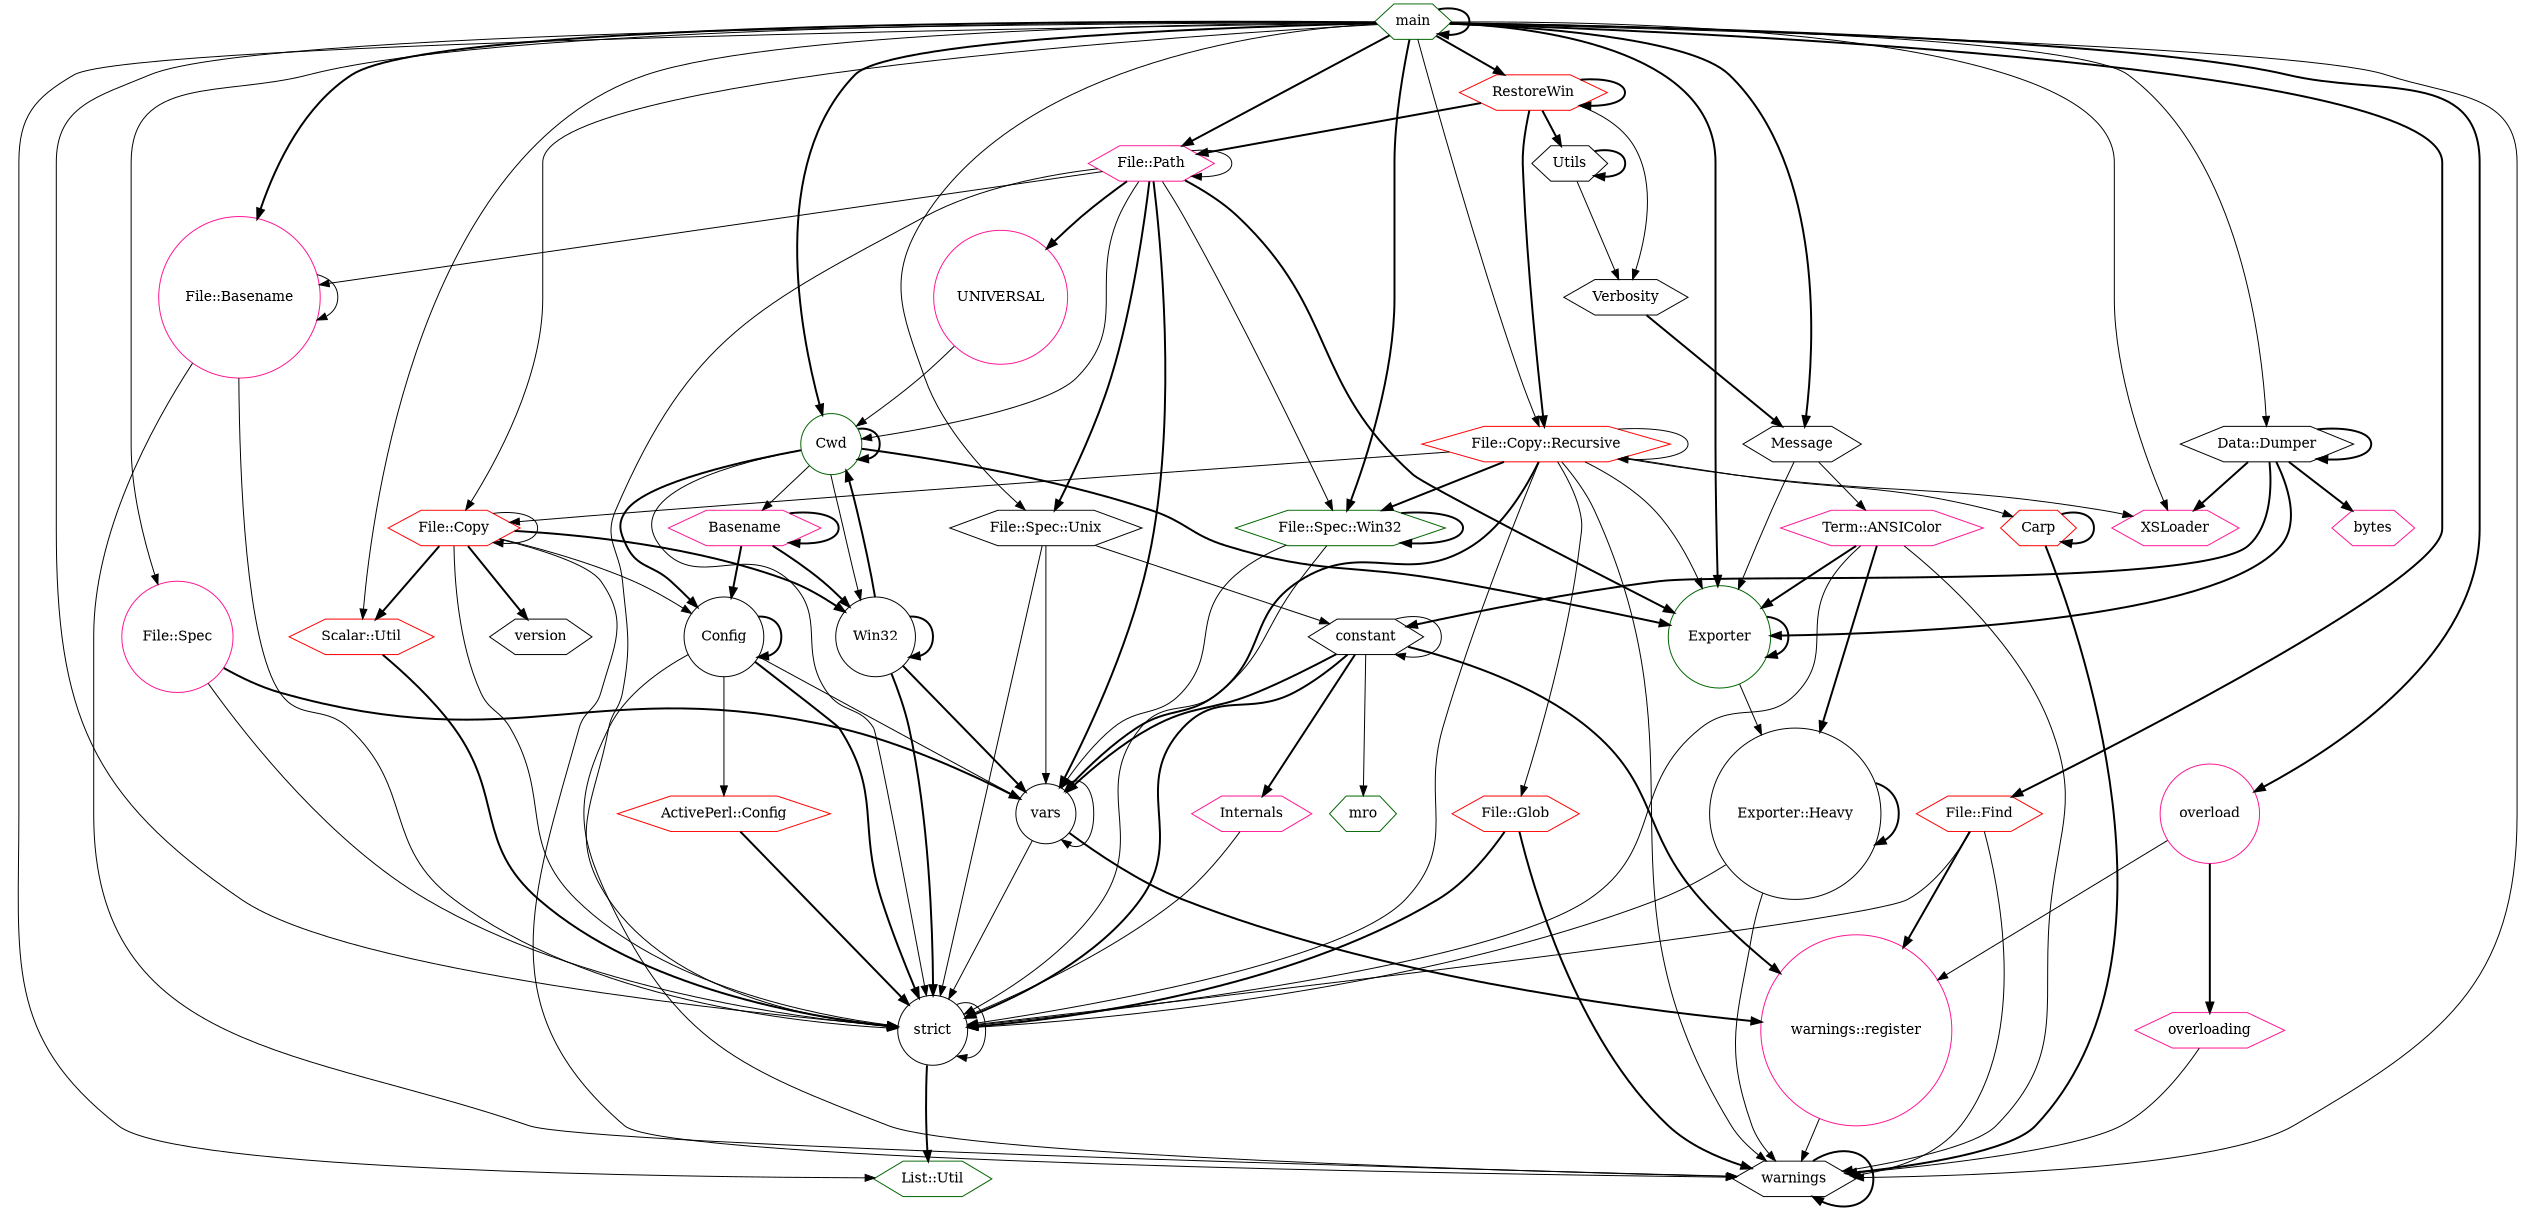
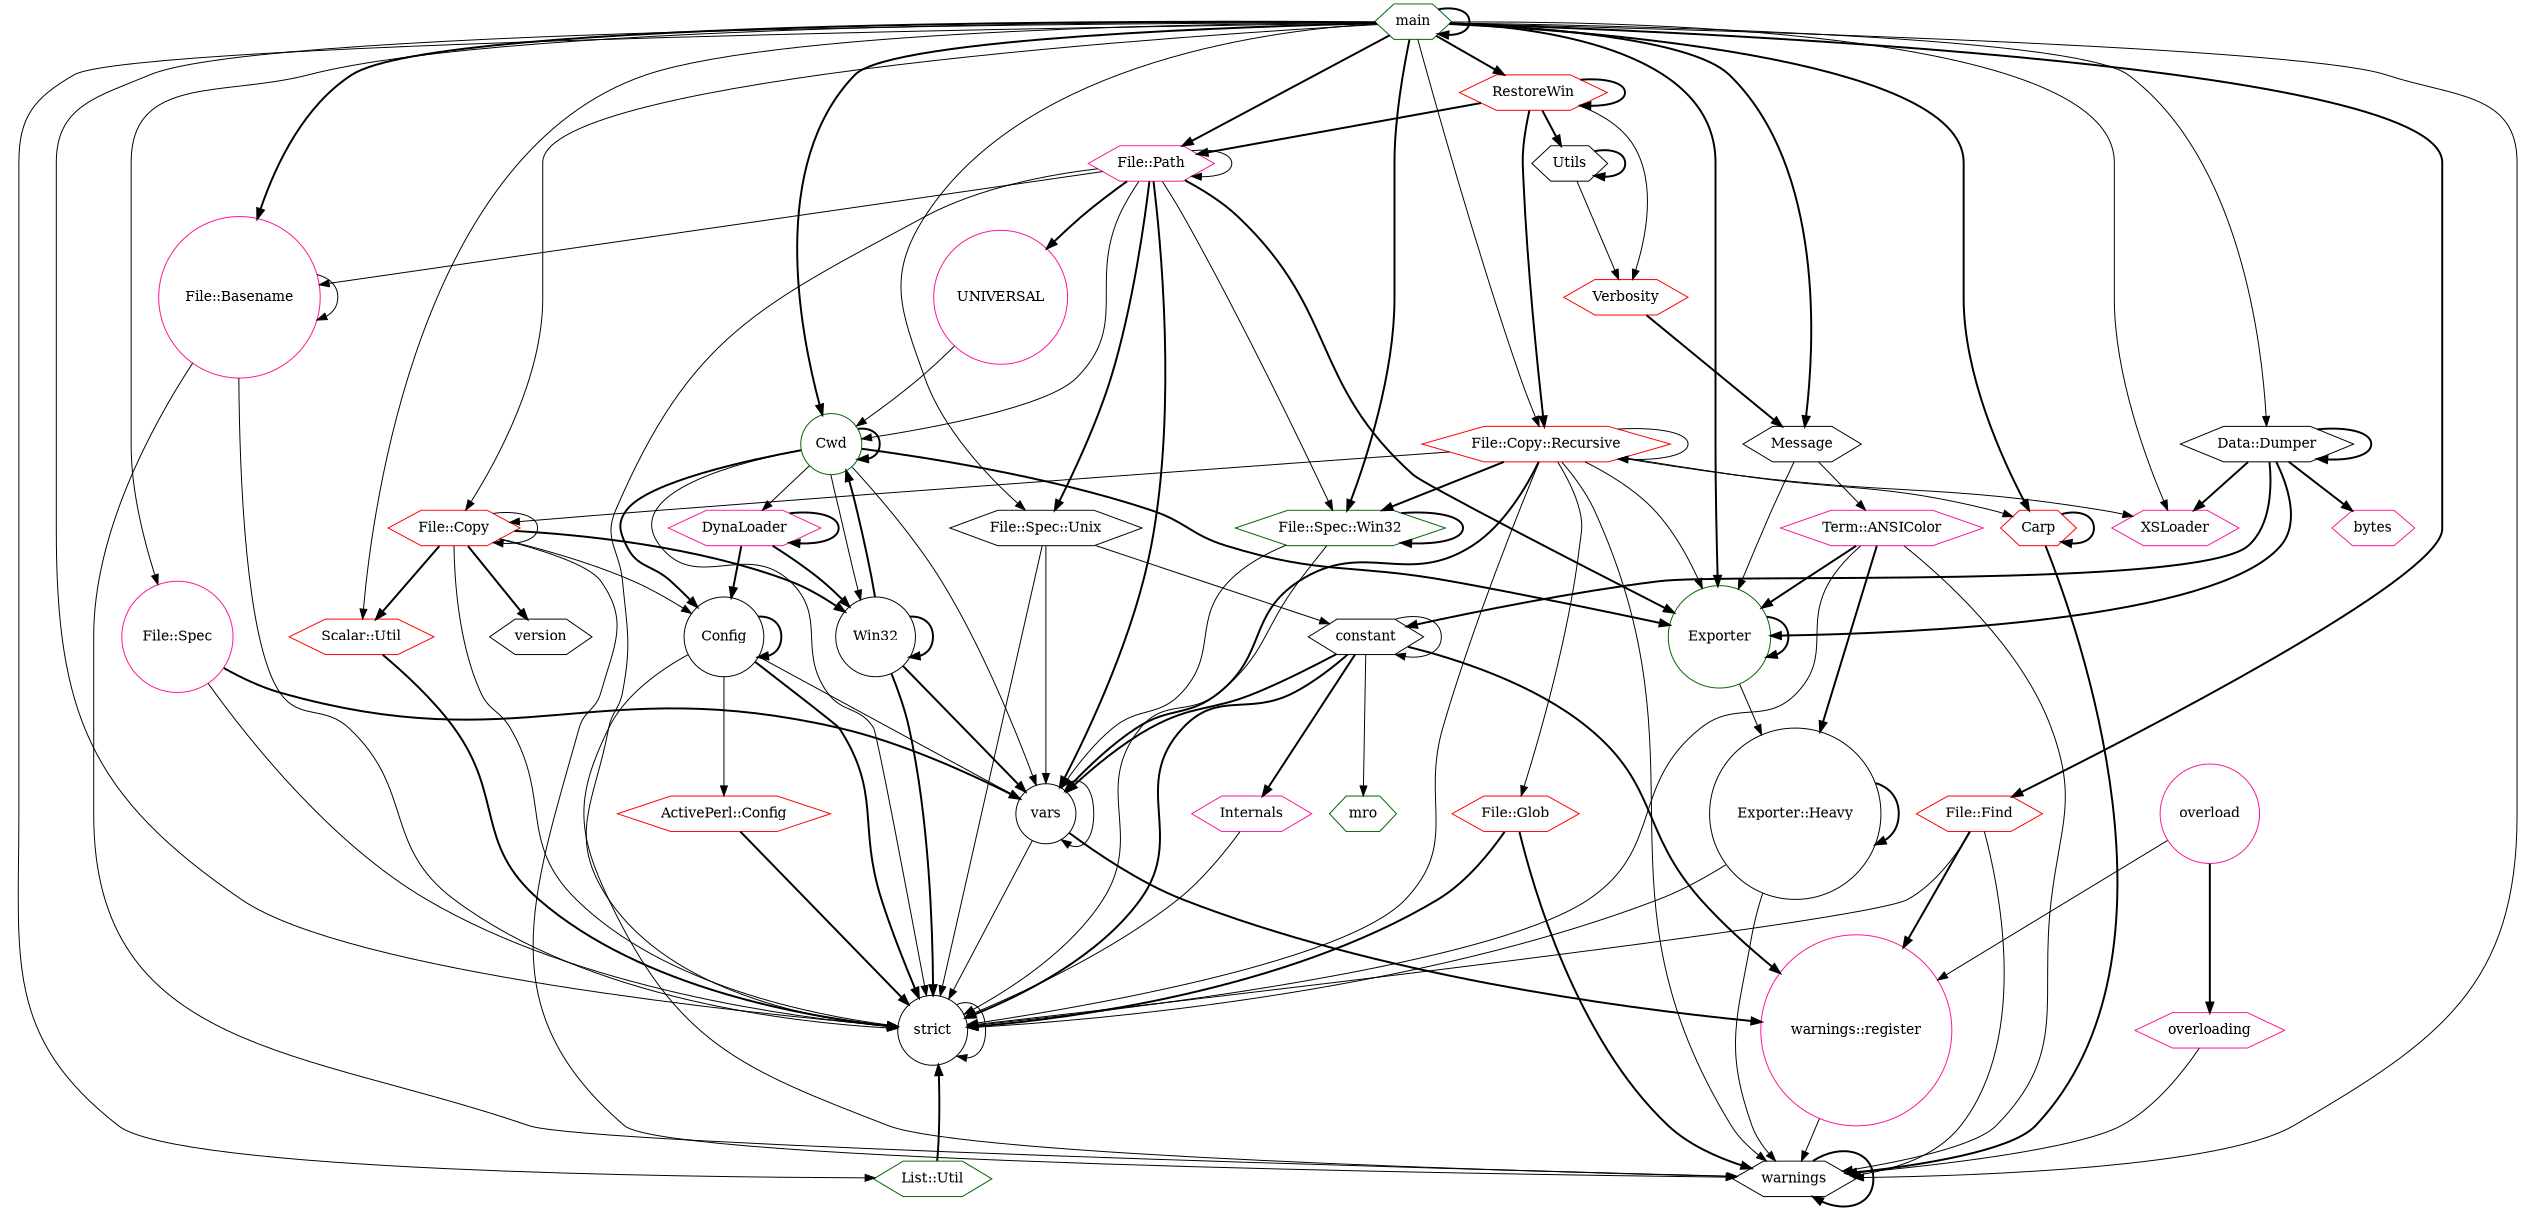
(2344, 83) -> (1894, 94)
(1626, 297) -> (1626, 297)
(745, 528) -> (745, 528)
none -> (959, 612)
(926, 1108) -> (939, 1118)
